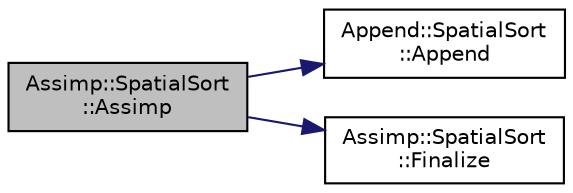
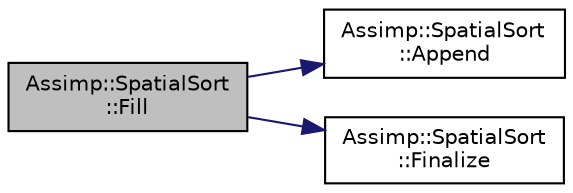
(445, 44) -> (445, 44)
(128, 97) -> (128, 97)
